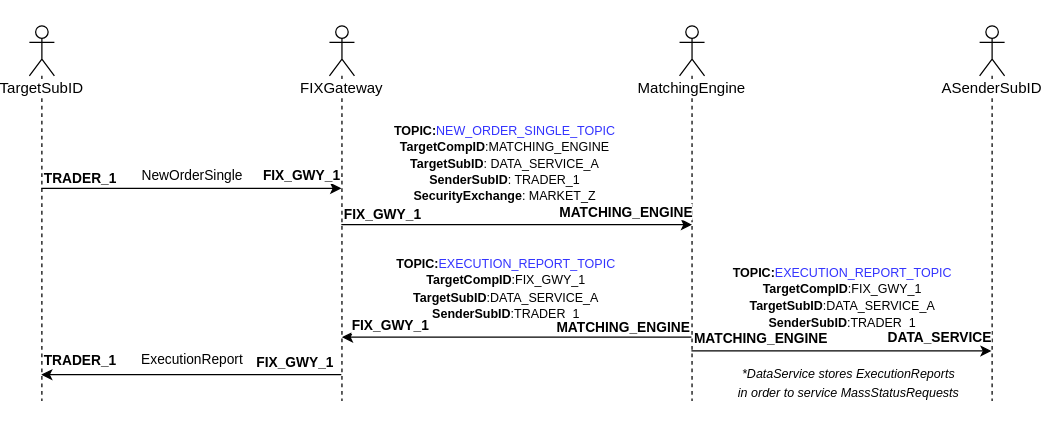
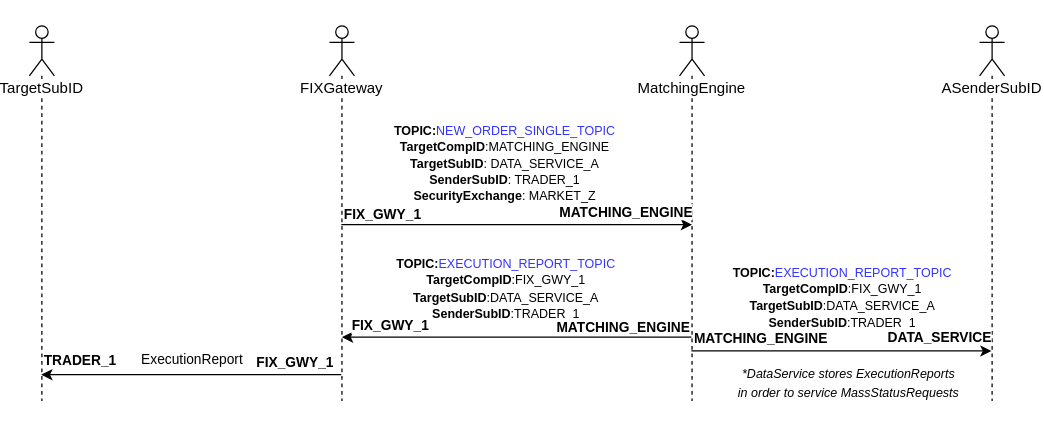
(189, 188) -> none
